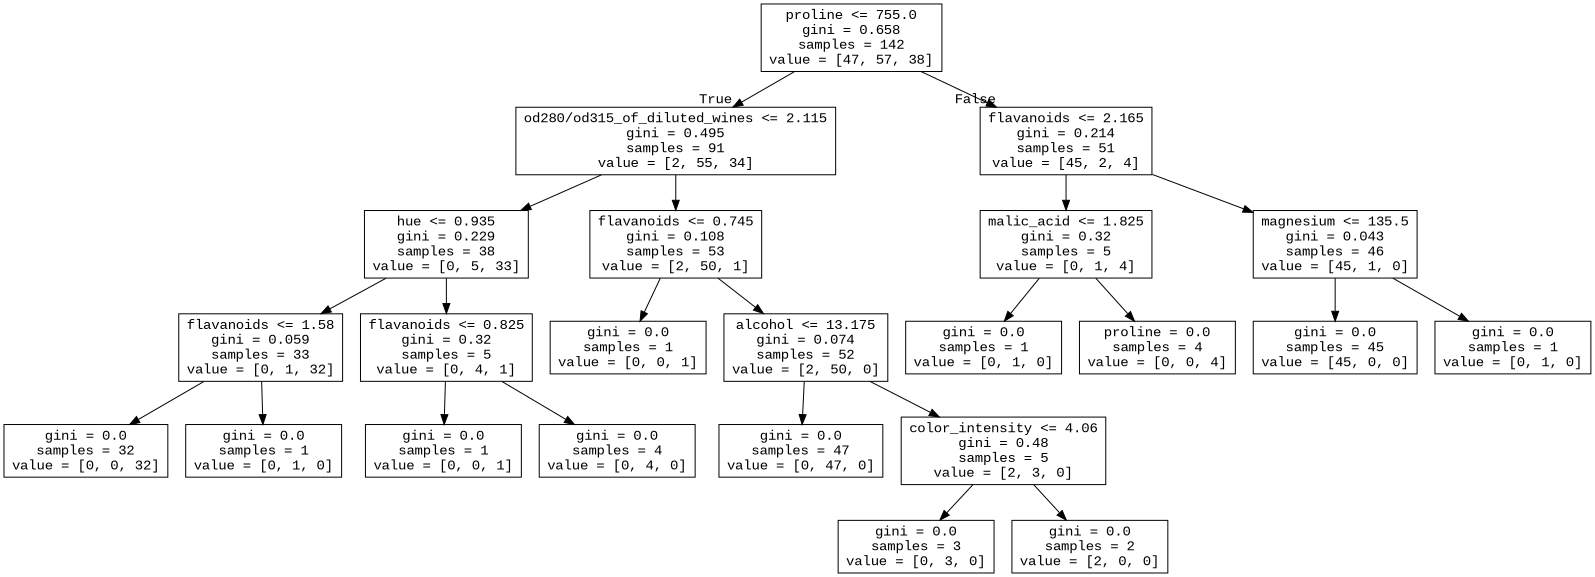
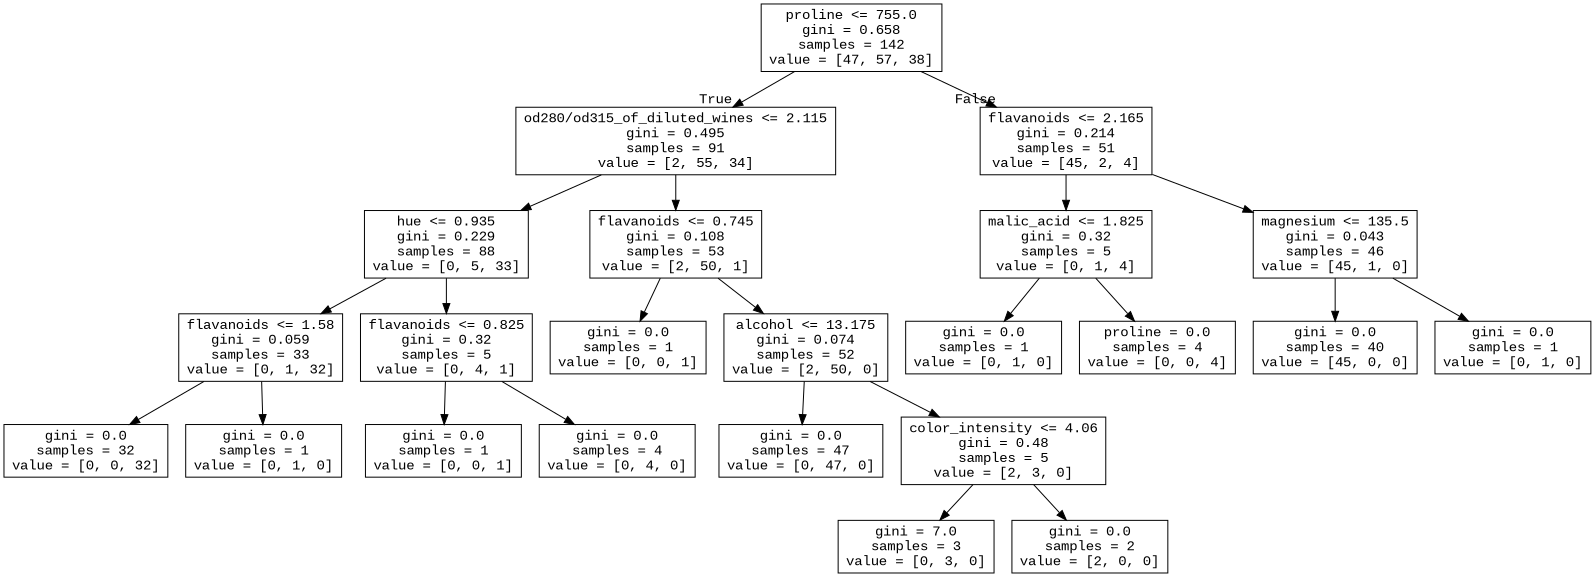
(446, 244) -> (446, 244)
(1335, 348) -> (1335, 348)
(916, 547) -> (916, 547)
